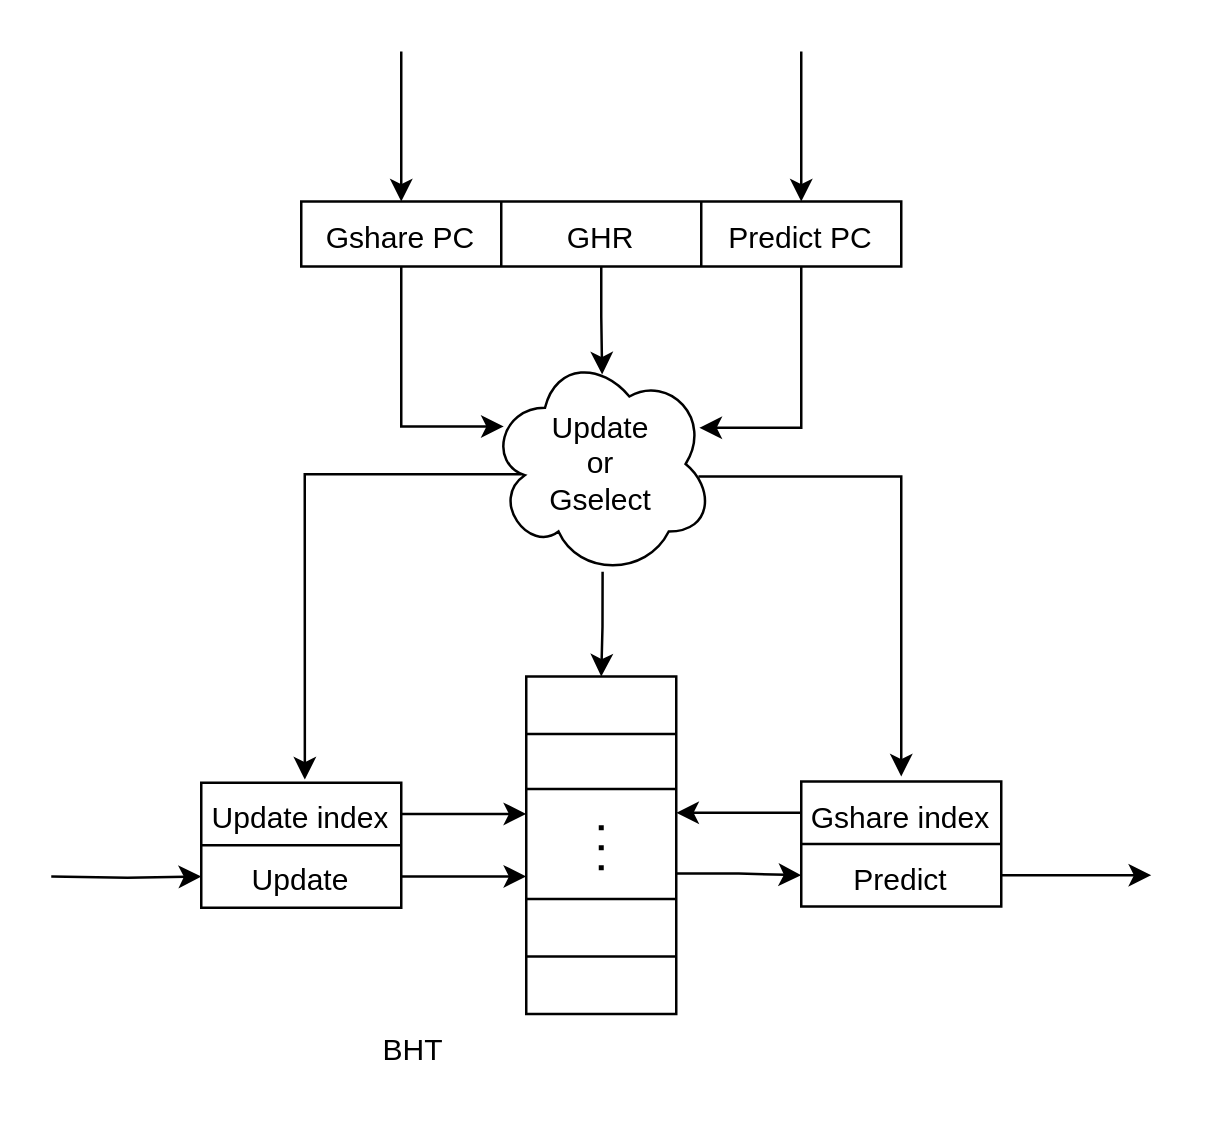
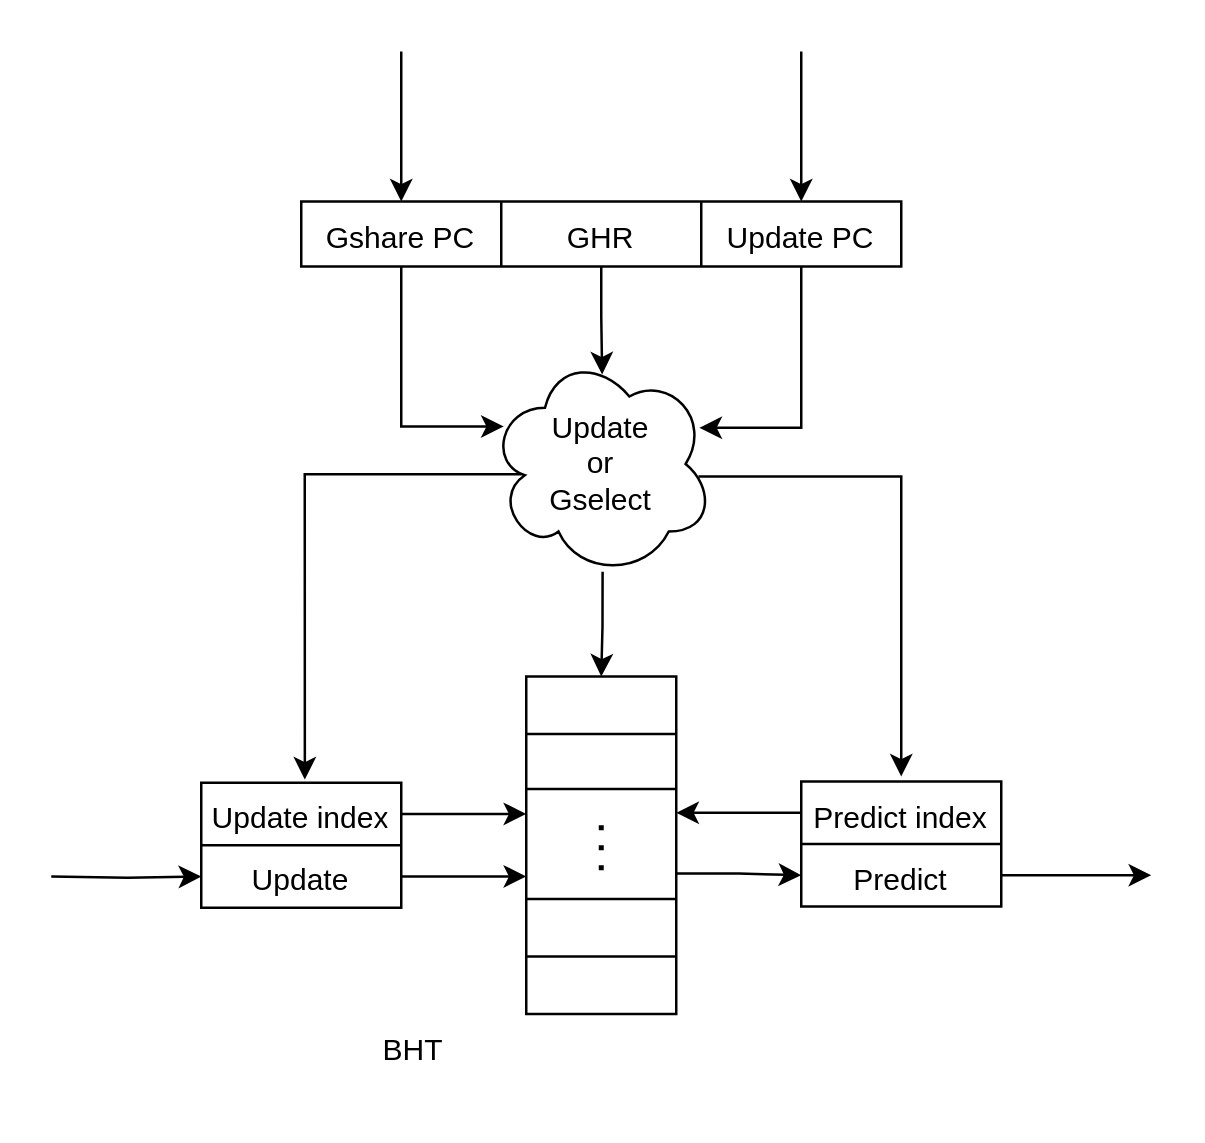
(801, 234) -> (801, 234)
(901, 814) -> (901, 814)
